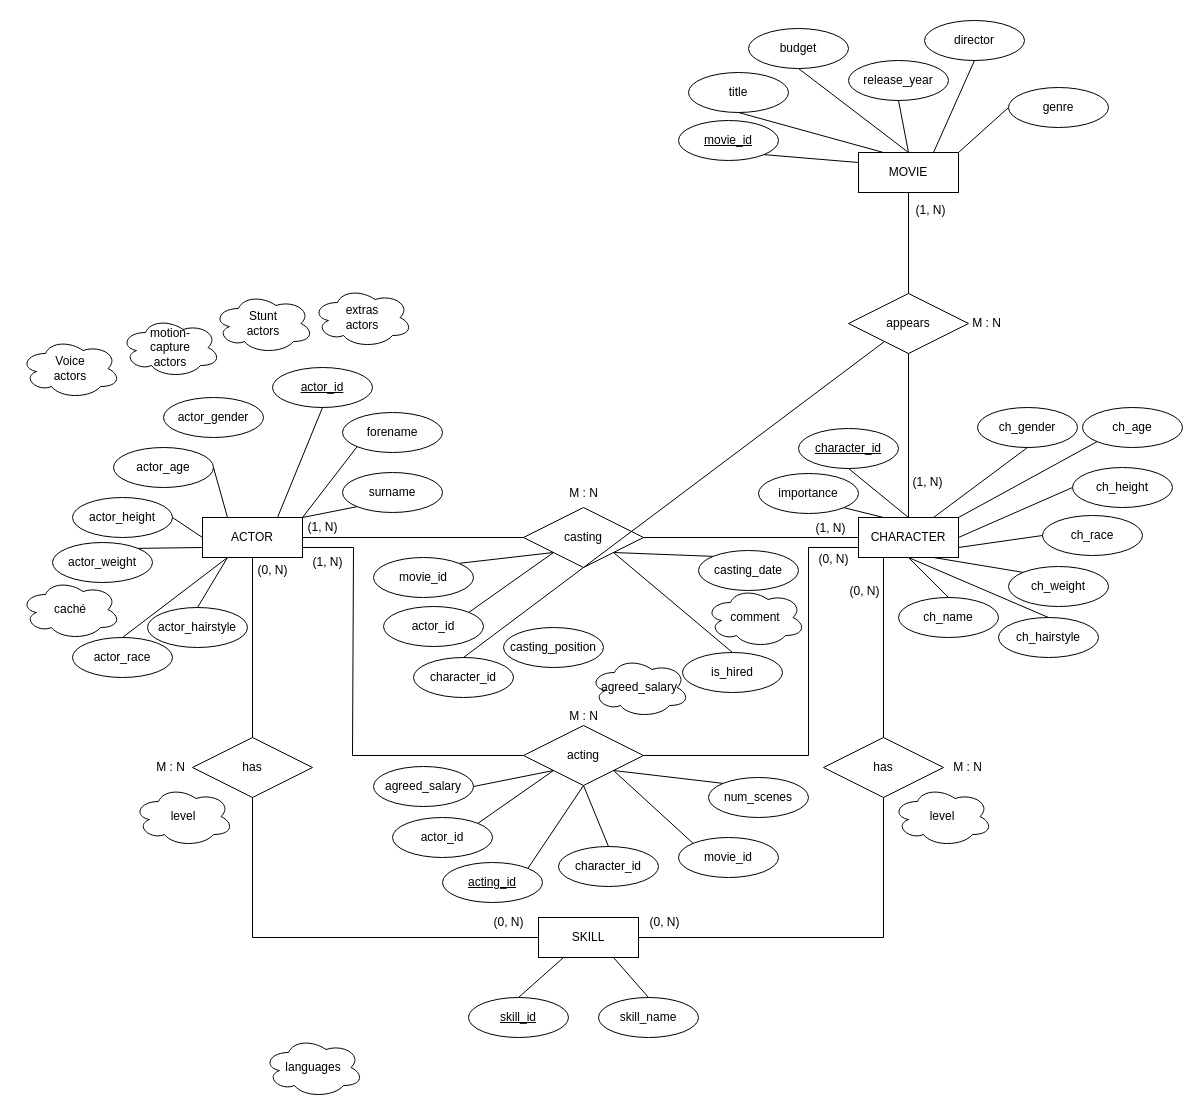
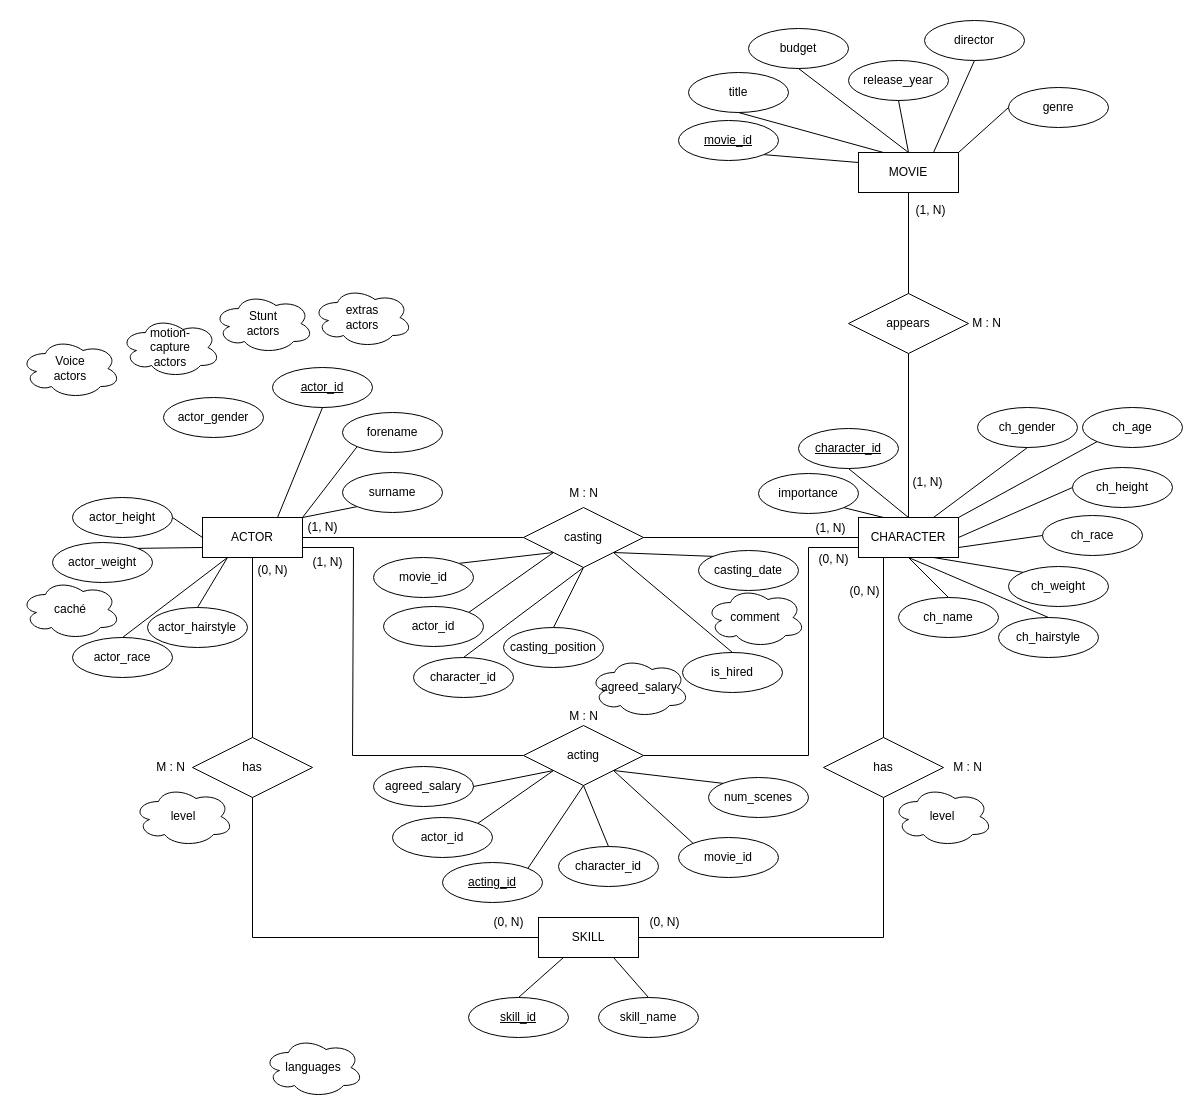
(734, 455) -> (568, 599)
(164, 468) -> none
(220, 492) -> none
